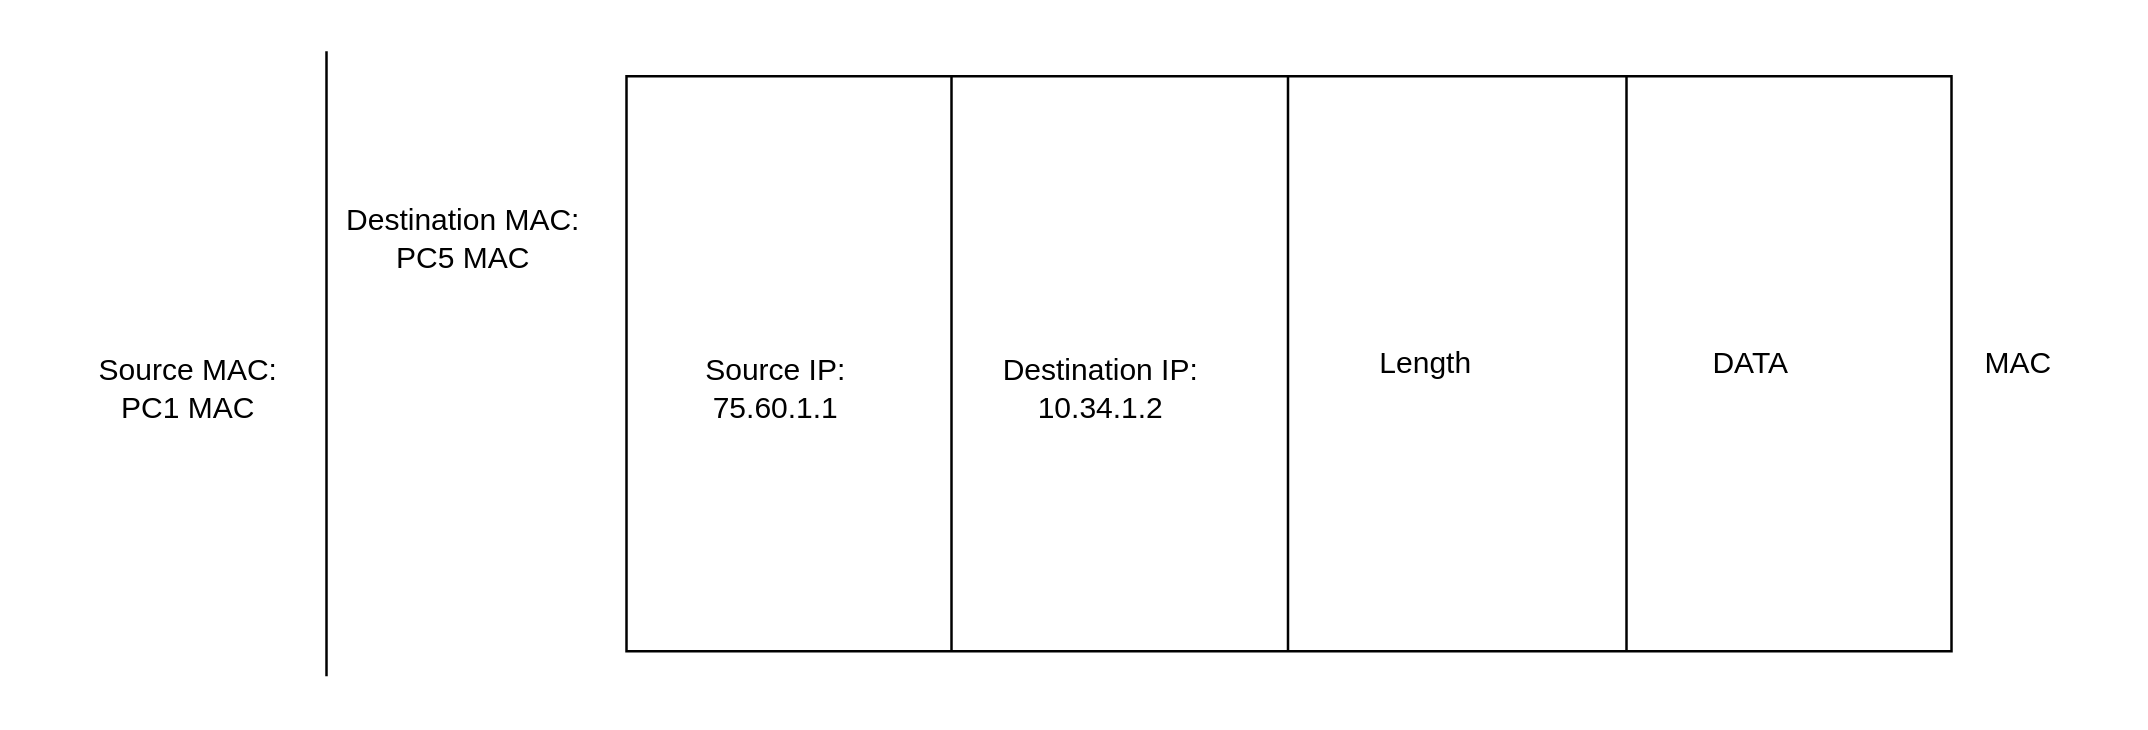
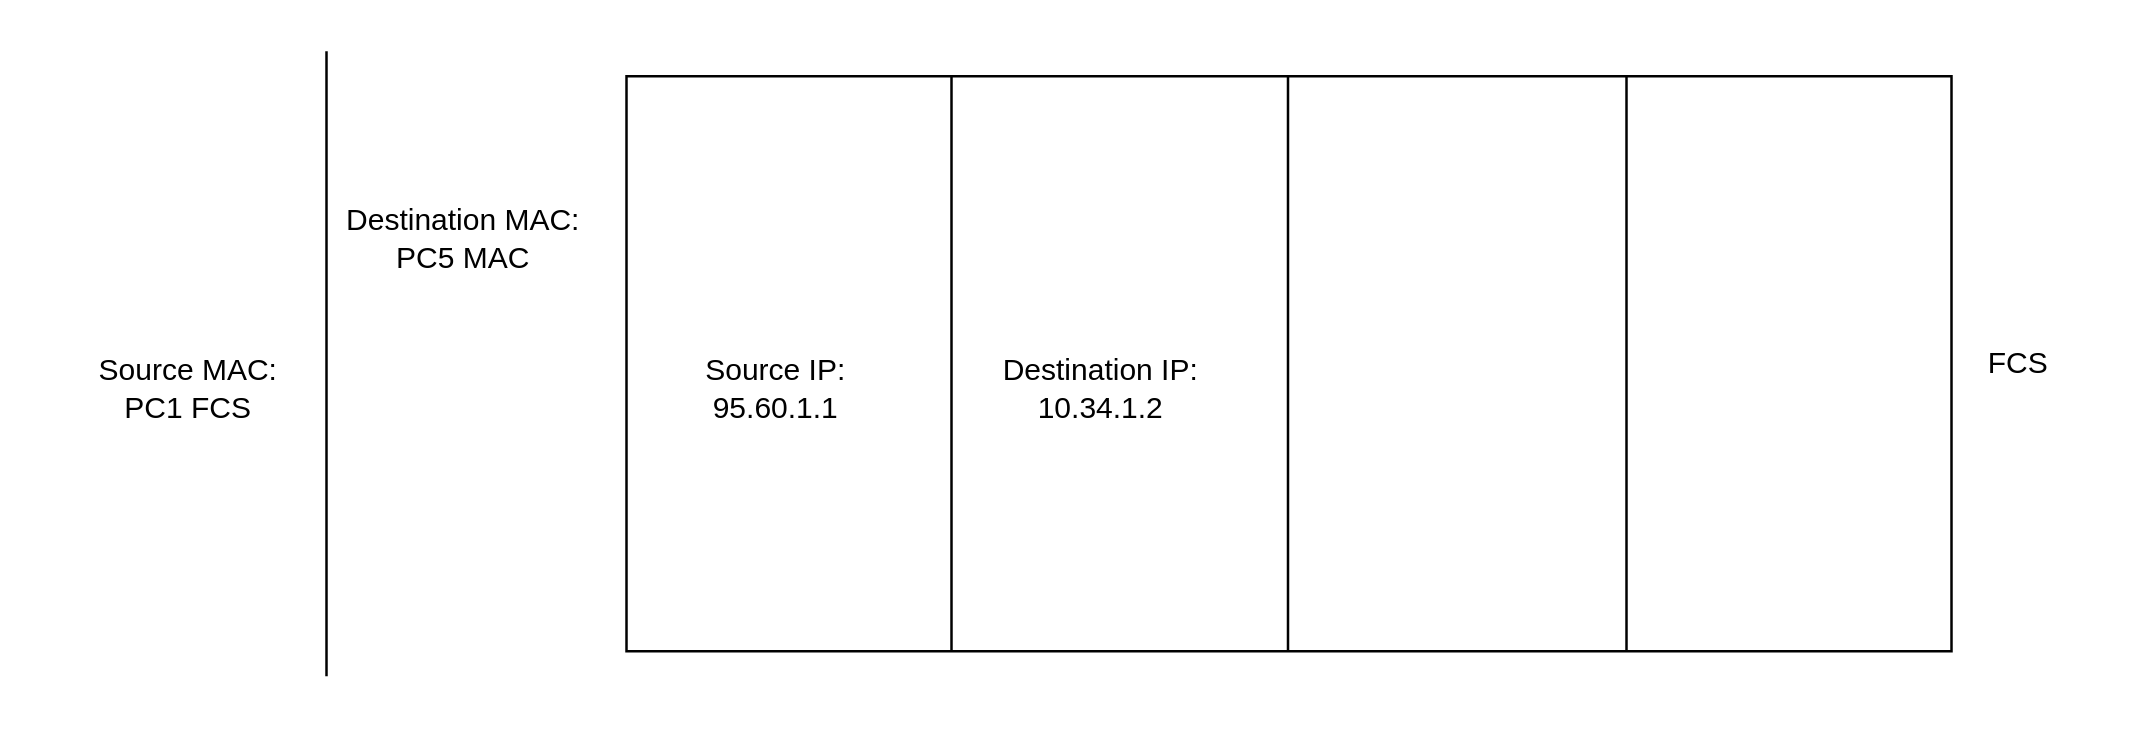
(1426, 364) -> none
(1751, 364) -> none
(2019, 364) -> (2019, 364)
(189, 389) -> (189, 389)
(776, 389) -> (776, 389)
